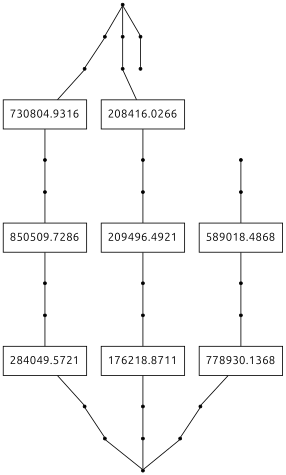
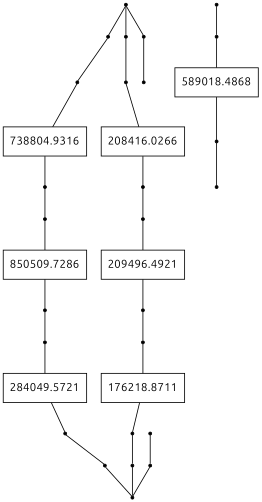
(45, 114) -> (45, 141)
(241, 361) -> none
